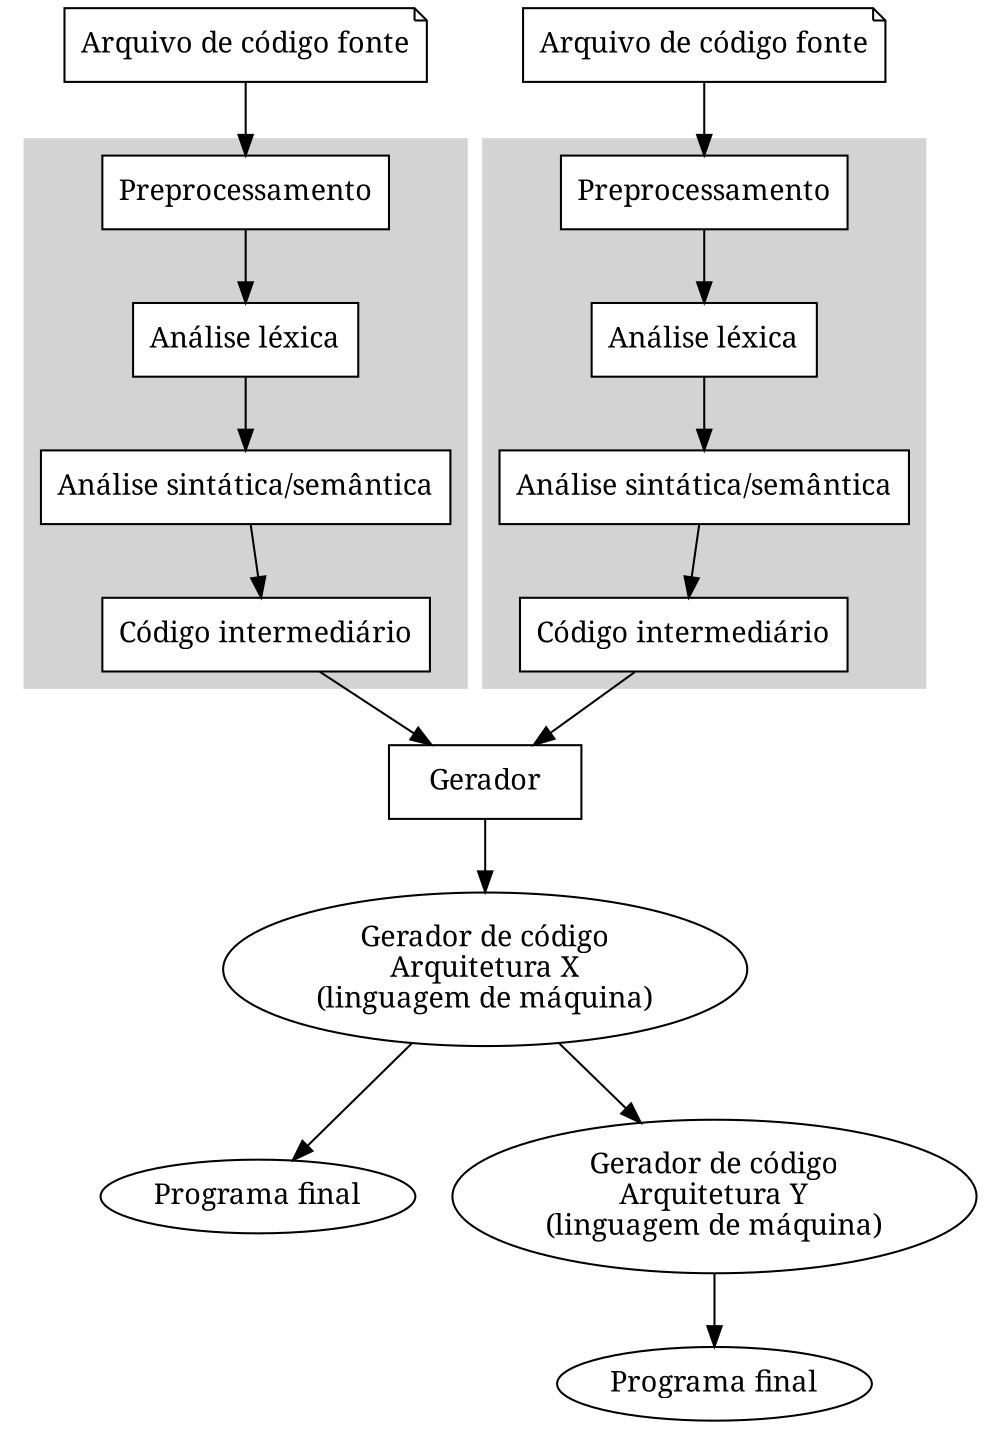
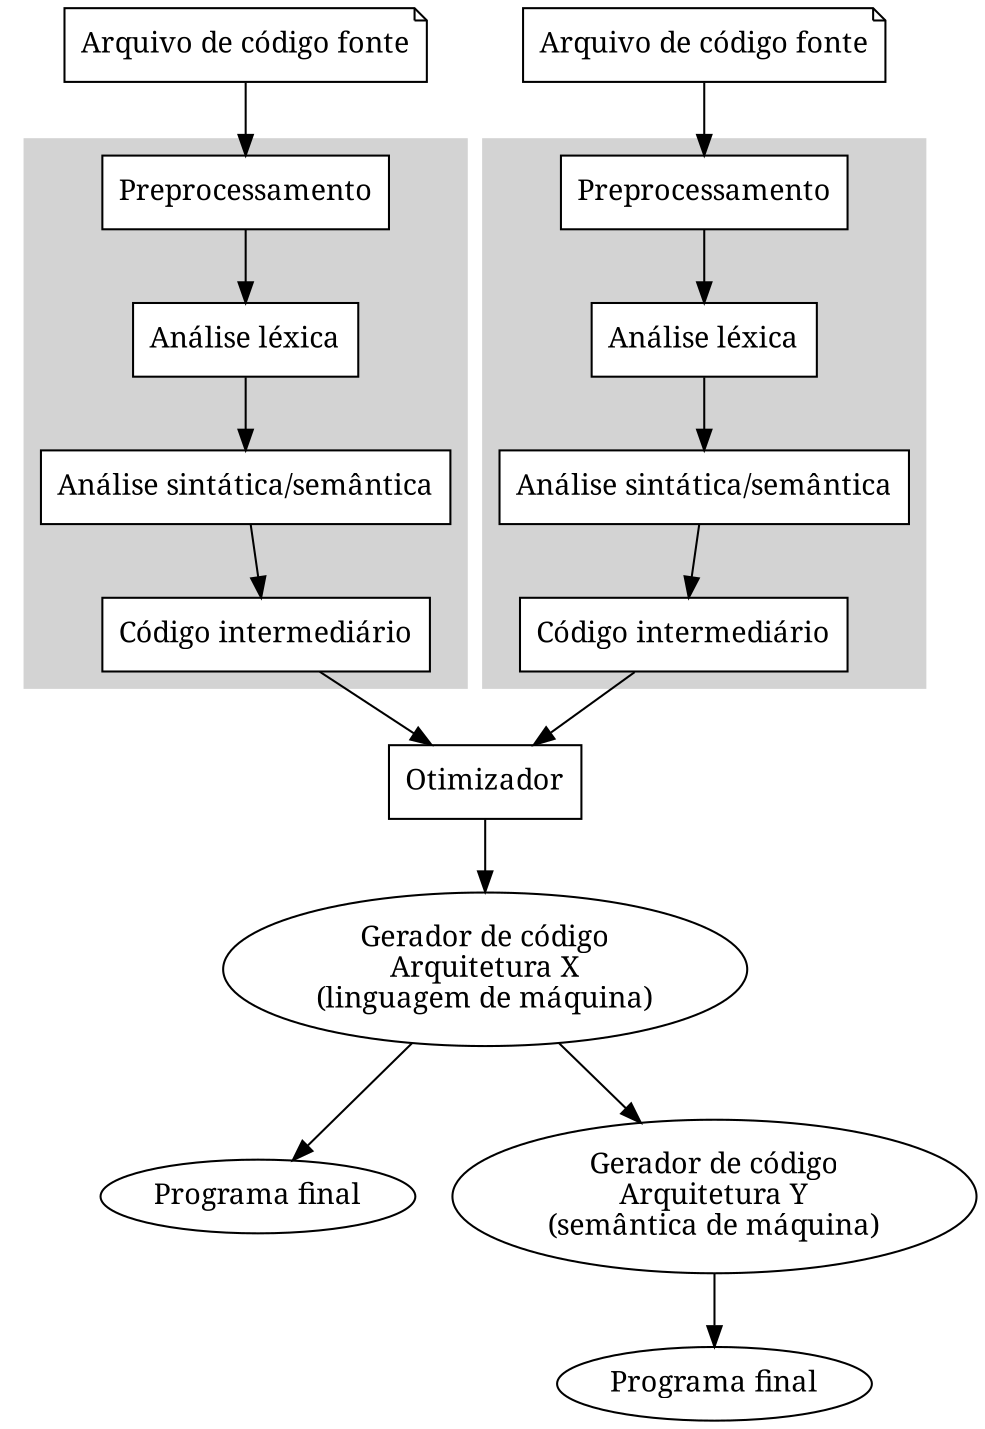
(485, 782) -> (485, 782)
(714, 1196) -> (714, 1196)
